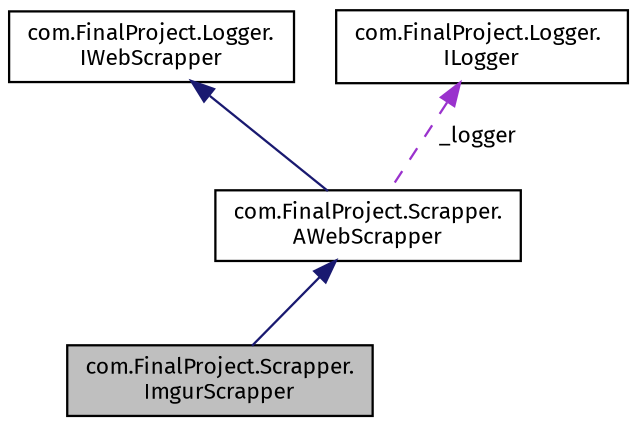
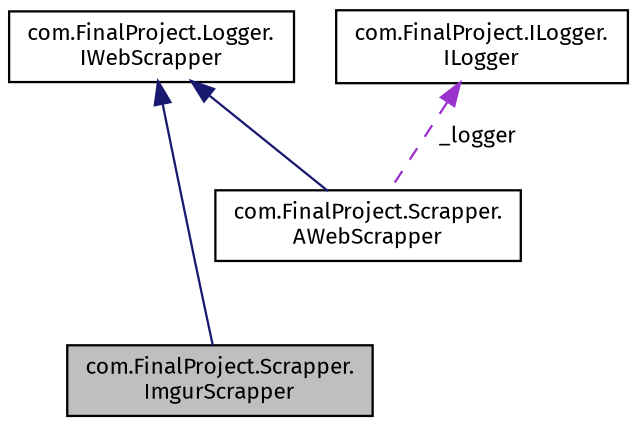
(482, 47) -> (482, 47)
(286, 311) -> (187, 225)
